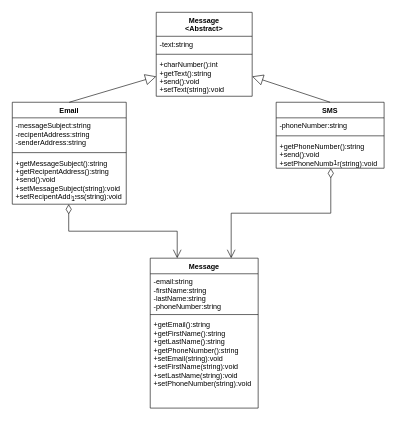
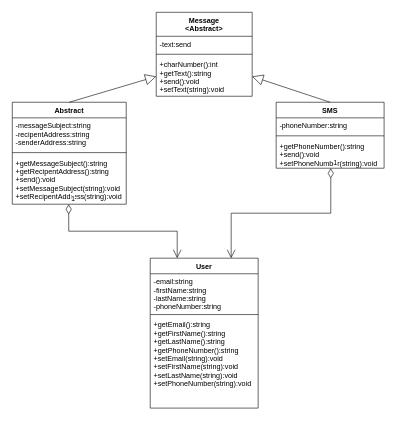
(182, 44) -> (179, 44)
(69, 110) -> (69, 110)
(204, 266) -> (204, 266)
